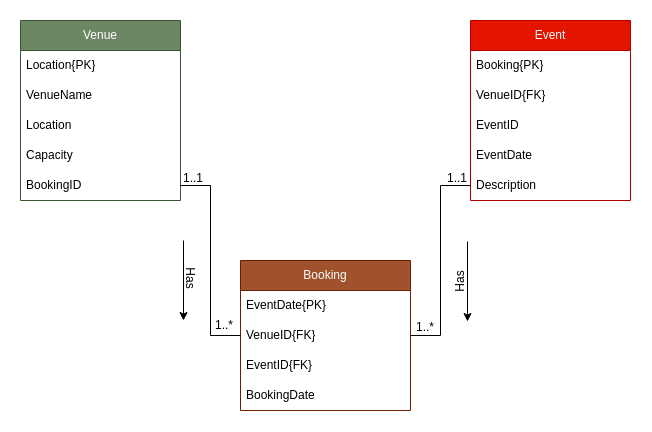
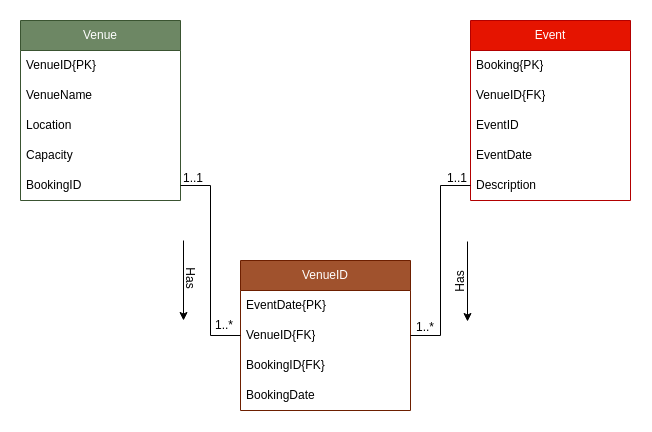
(65, 66) -> (63, 66)
(326, 276) -> (326, 276)
(283, 366) -> (289, 366)
